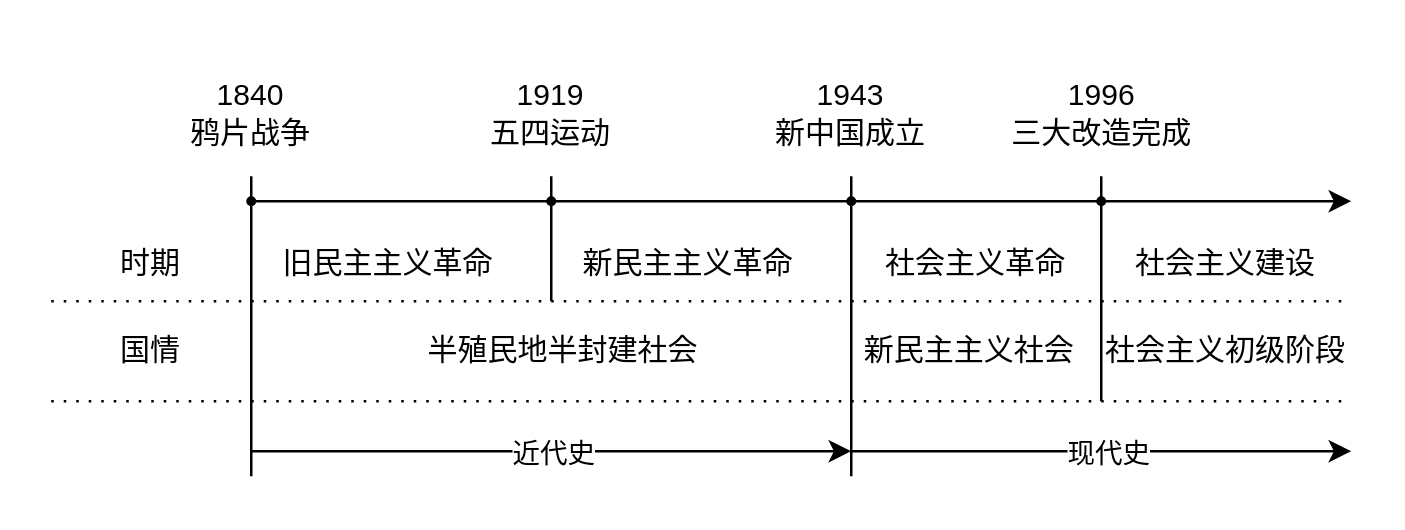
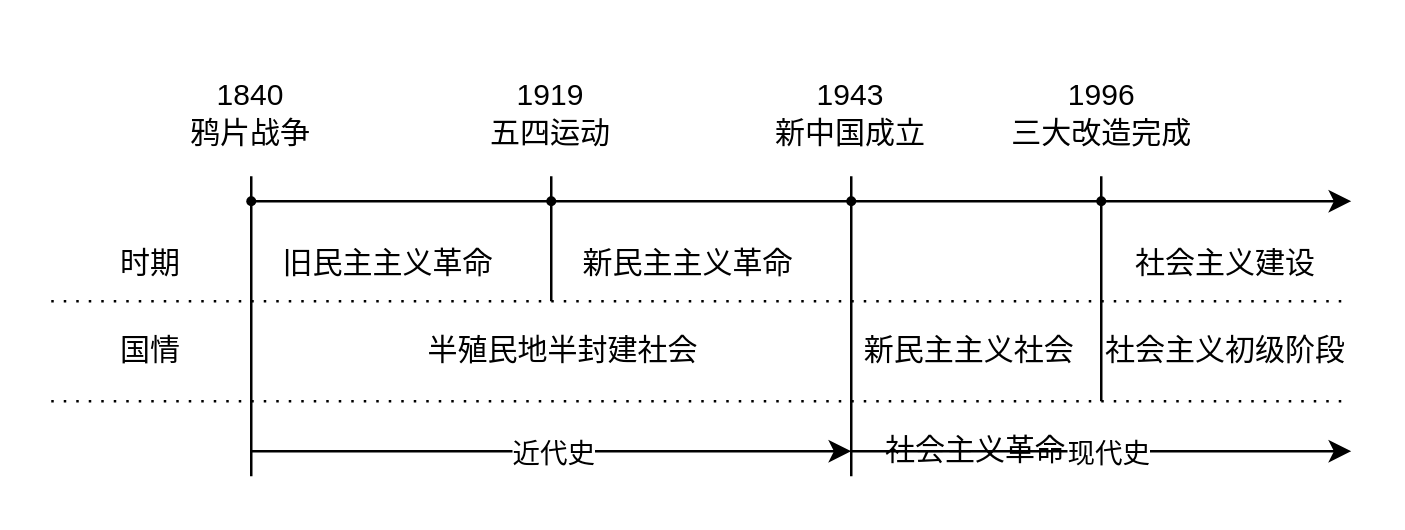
(976, 264) -> (976, 451)
